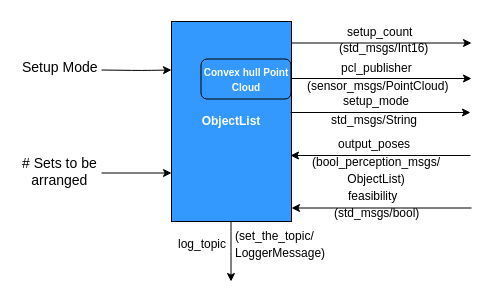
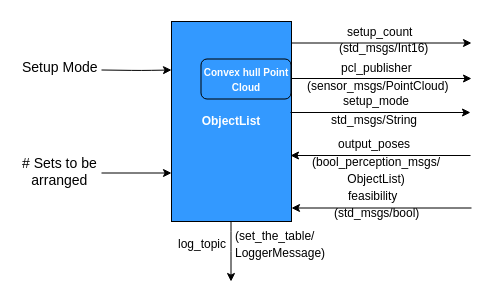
(292, 244) -> (292, 244)
